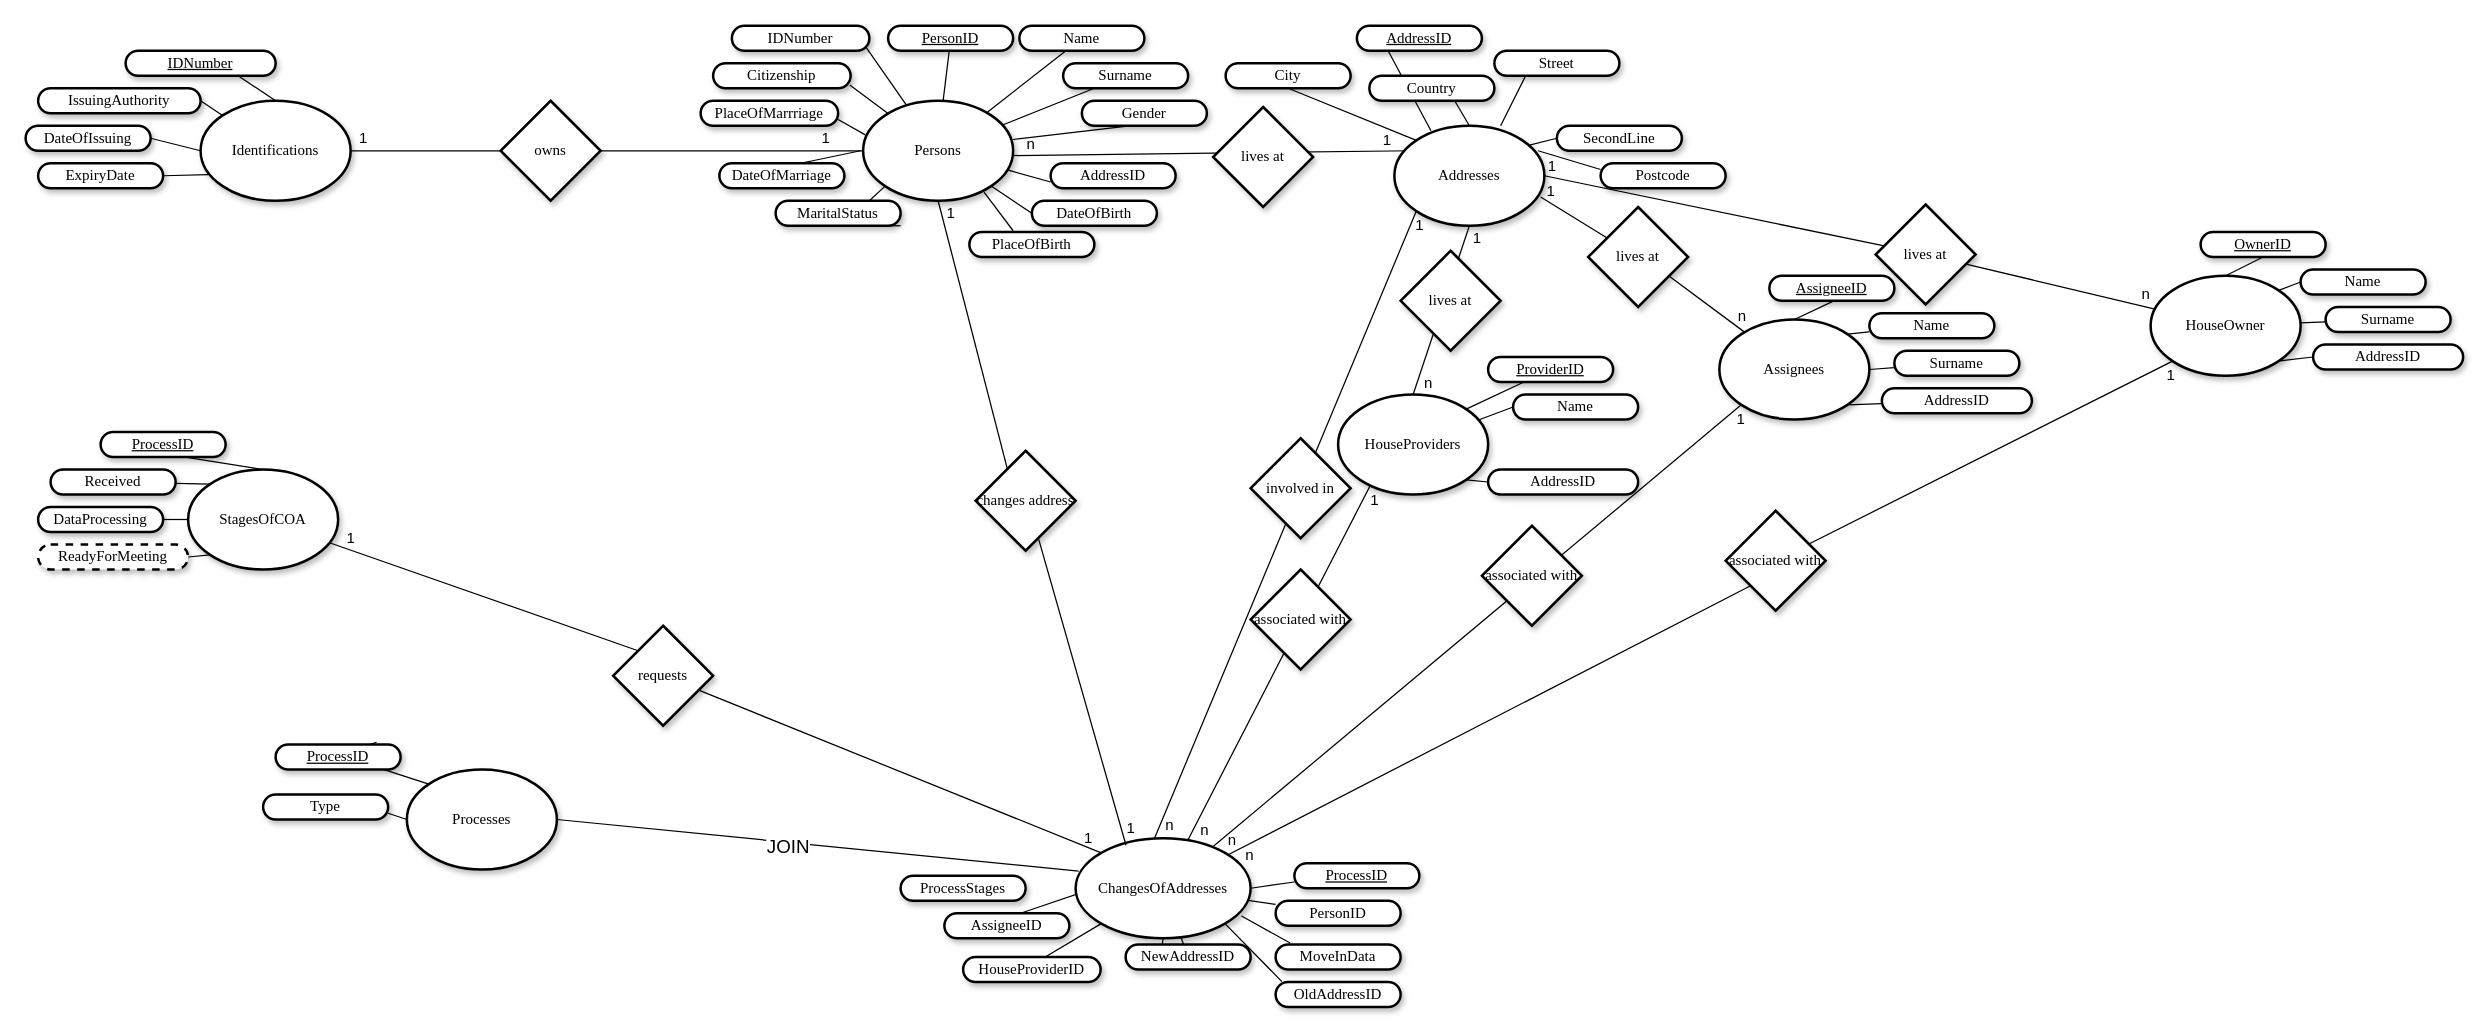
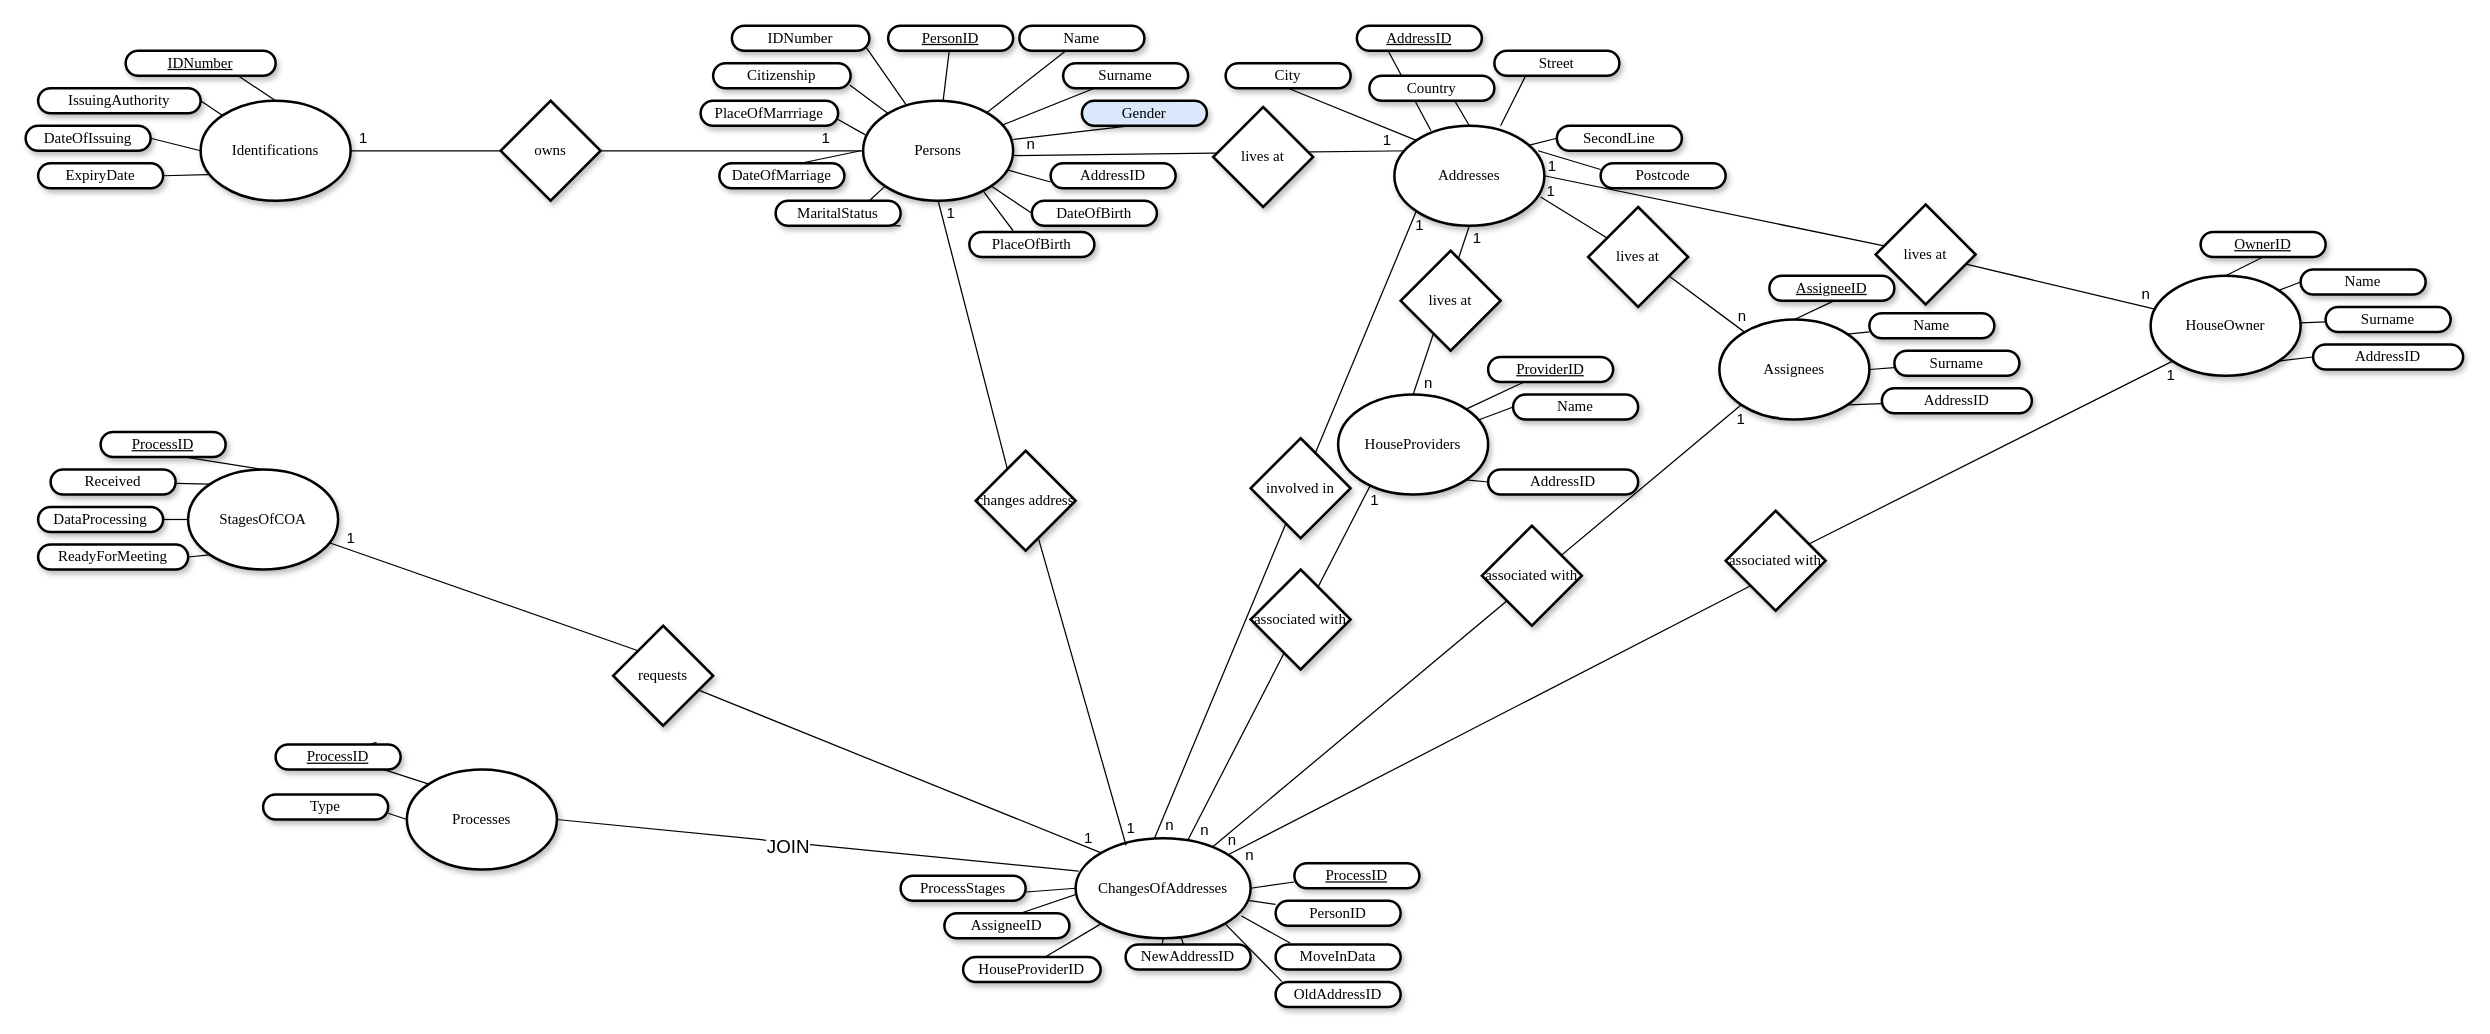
(1144, 113) -> (1144, 113)
(113, 557) -> (113, 557)
none -> (1049, 890)
